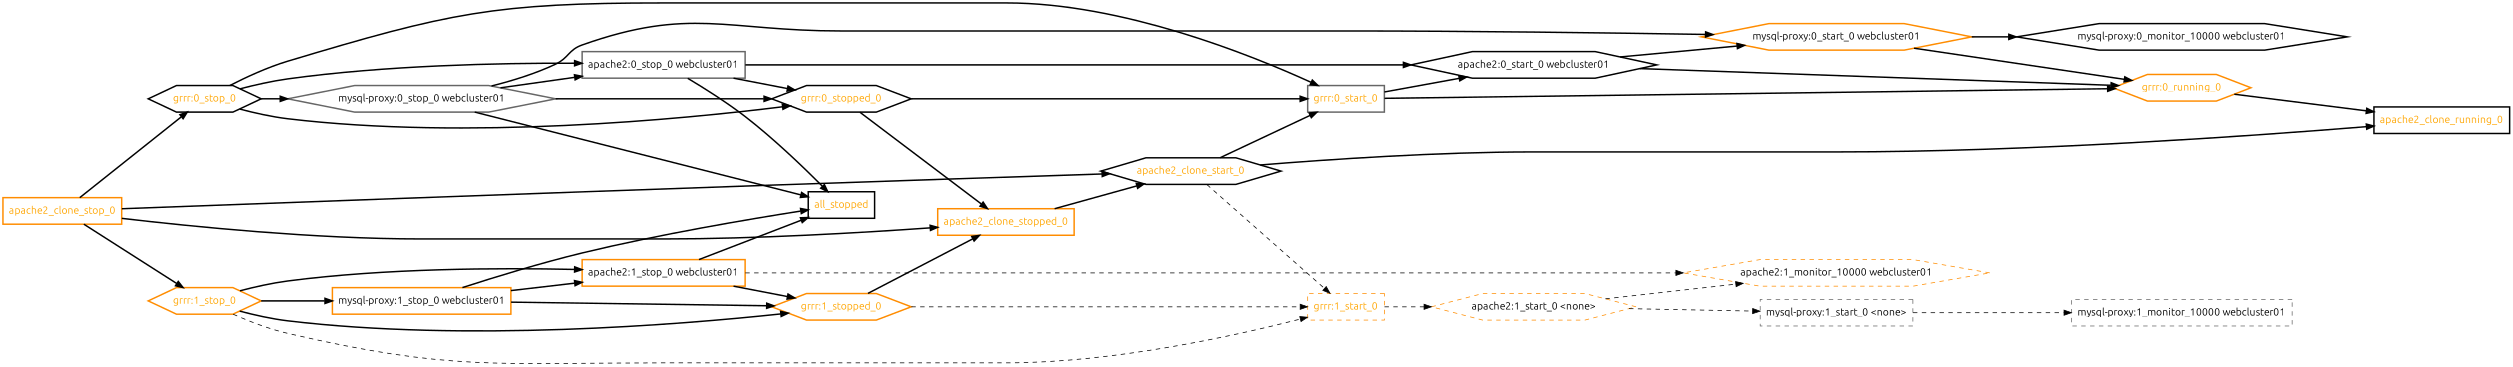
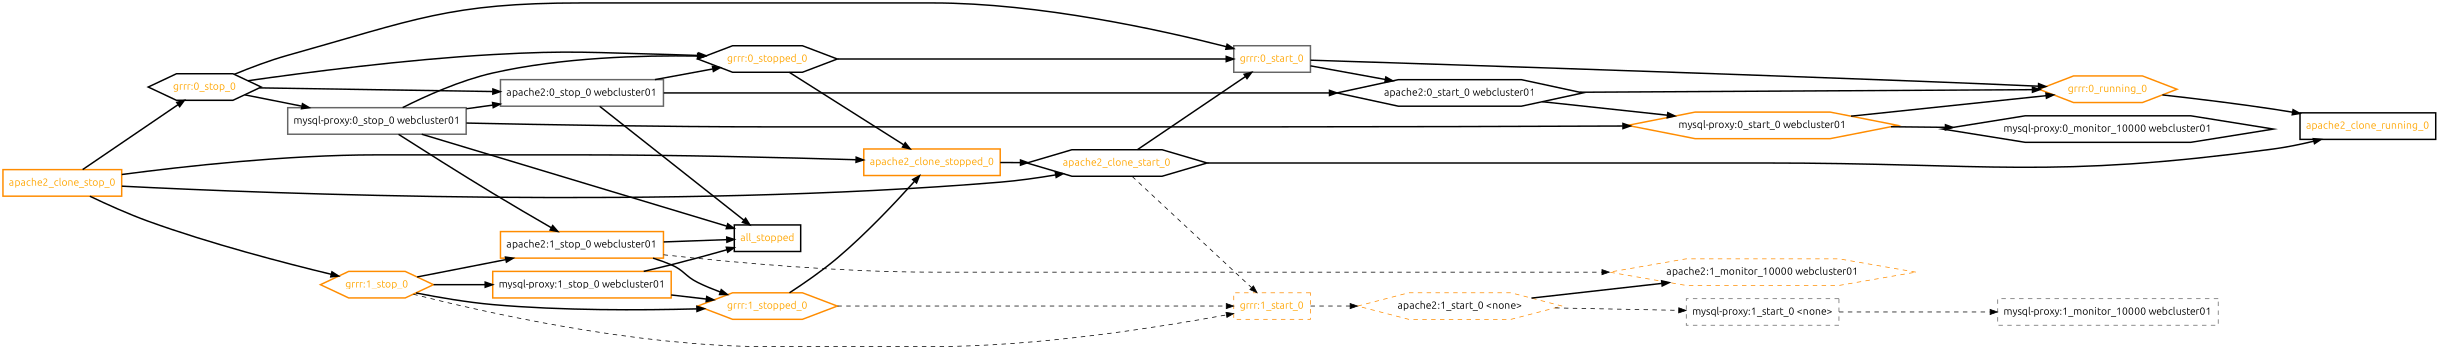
(422, 99) -> (377, 121)
(543, 287) -> (474, 182)
(1671, 291) -> (1597, 291)
